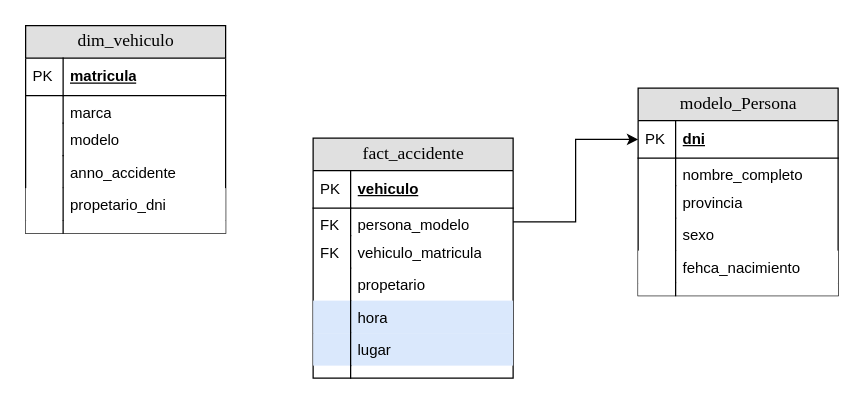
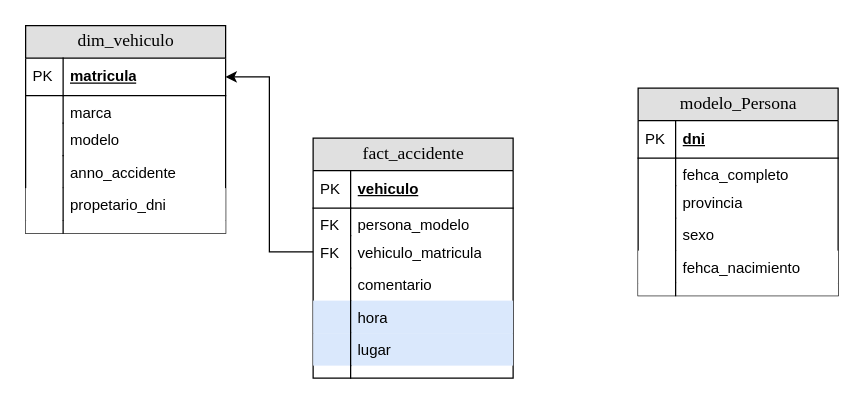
none -> (269, 169)
(744, 176) -> (740, 176)
(576, 184) -> none
(398, 286) -> (398, 286)
